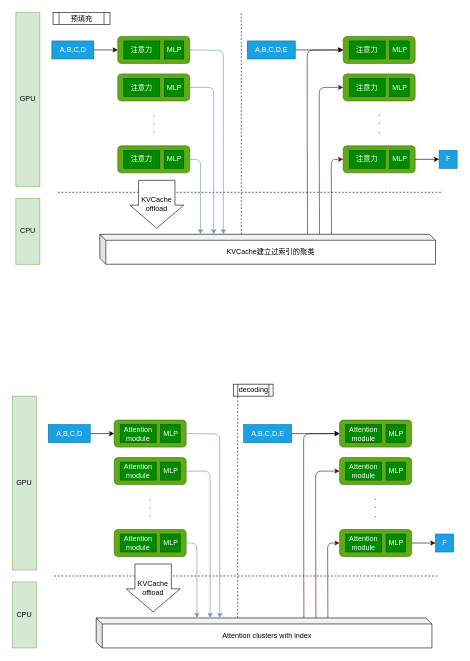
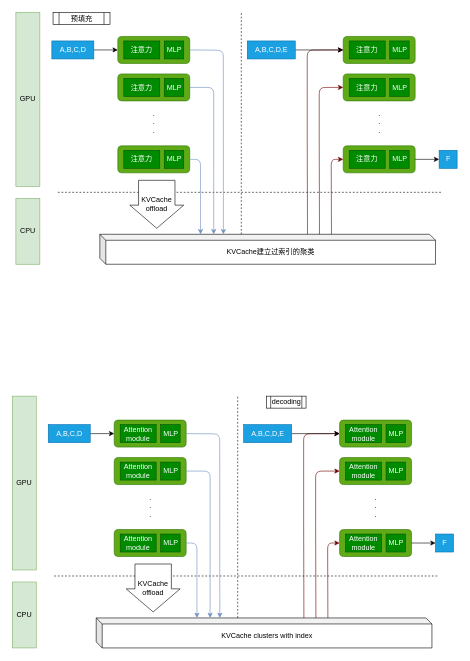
(254, 390) -> (287, 402)
(267, 636) -> (267, 636)
